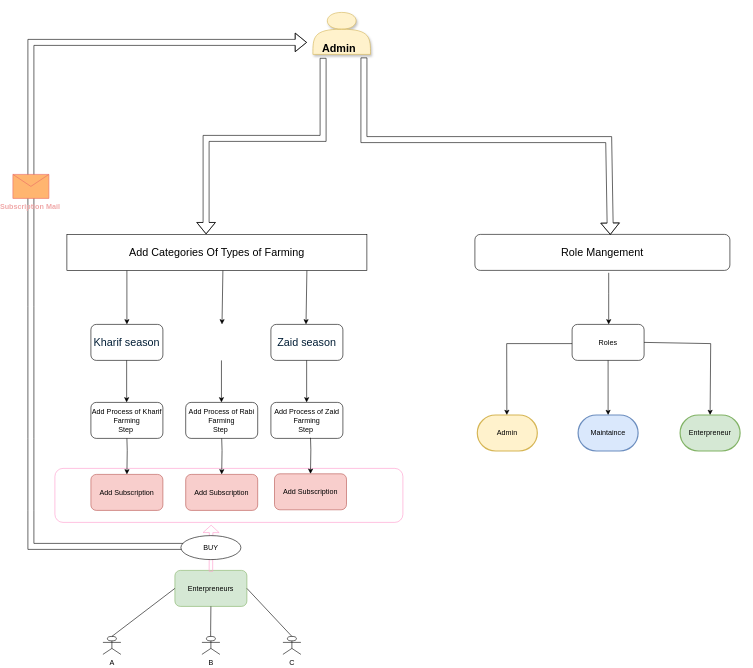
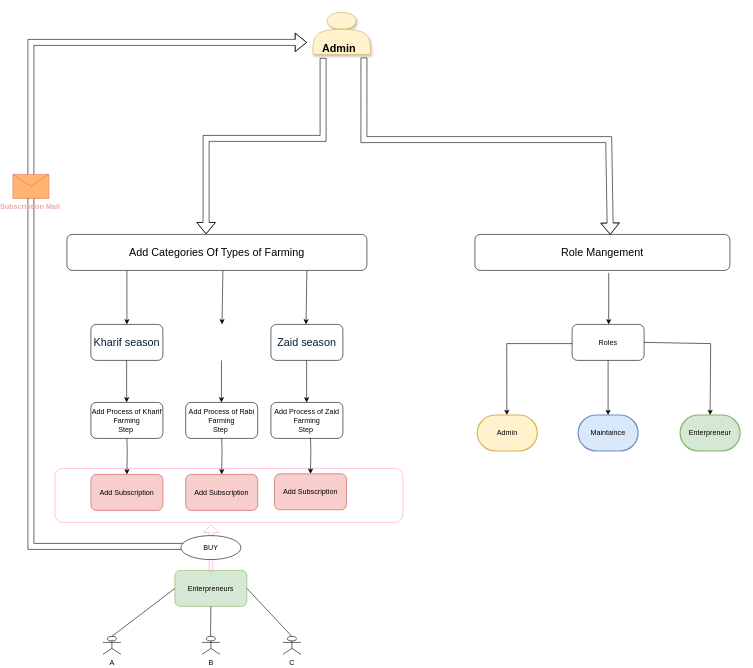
(217, 252) -> (217, 252)
